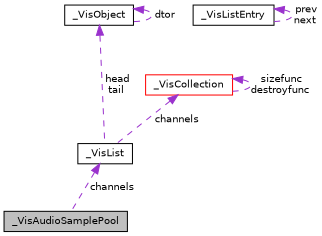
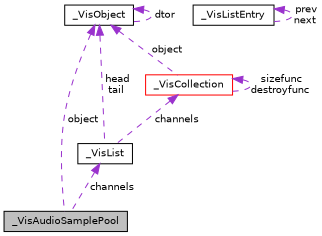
none -> (148, 53)
none -> (64, 121)
